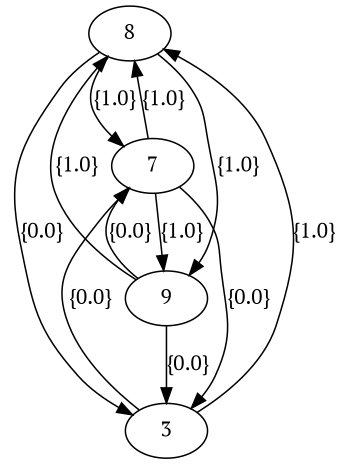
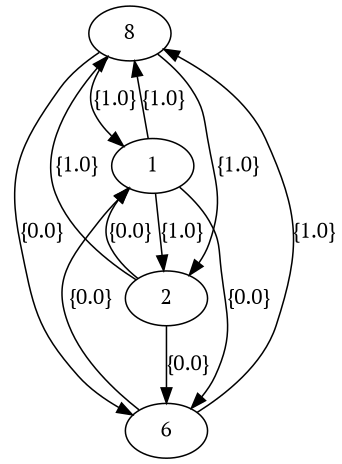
(153, 166) -> (153, 166)
(166, 298) -> (166, 298)
(166, 431) -> (166, 431)
